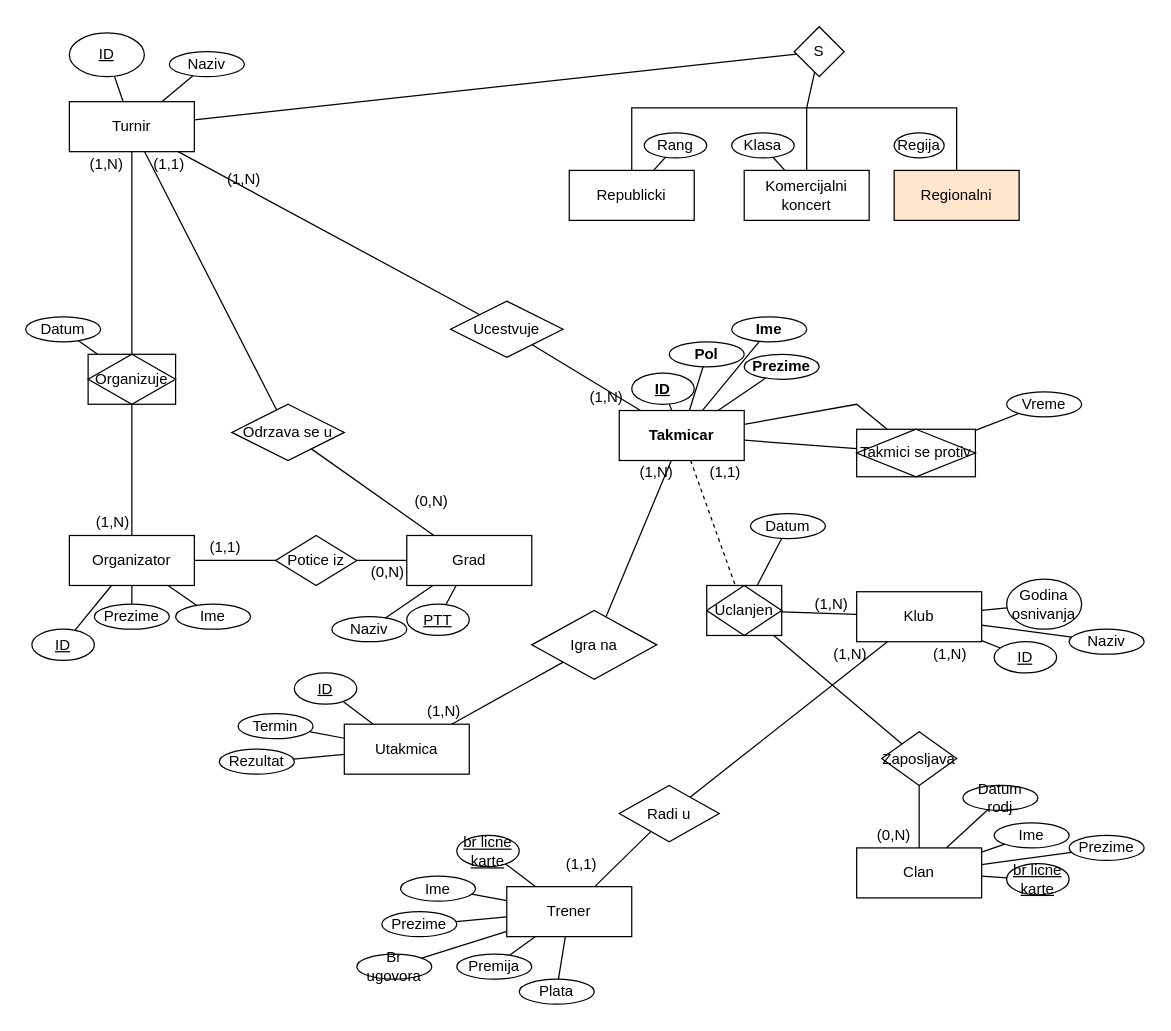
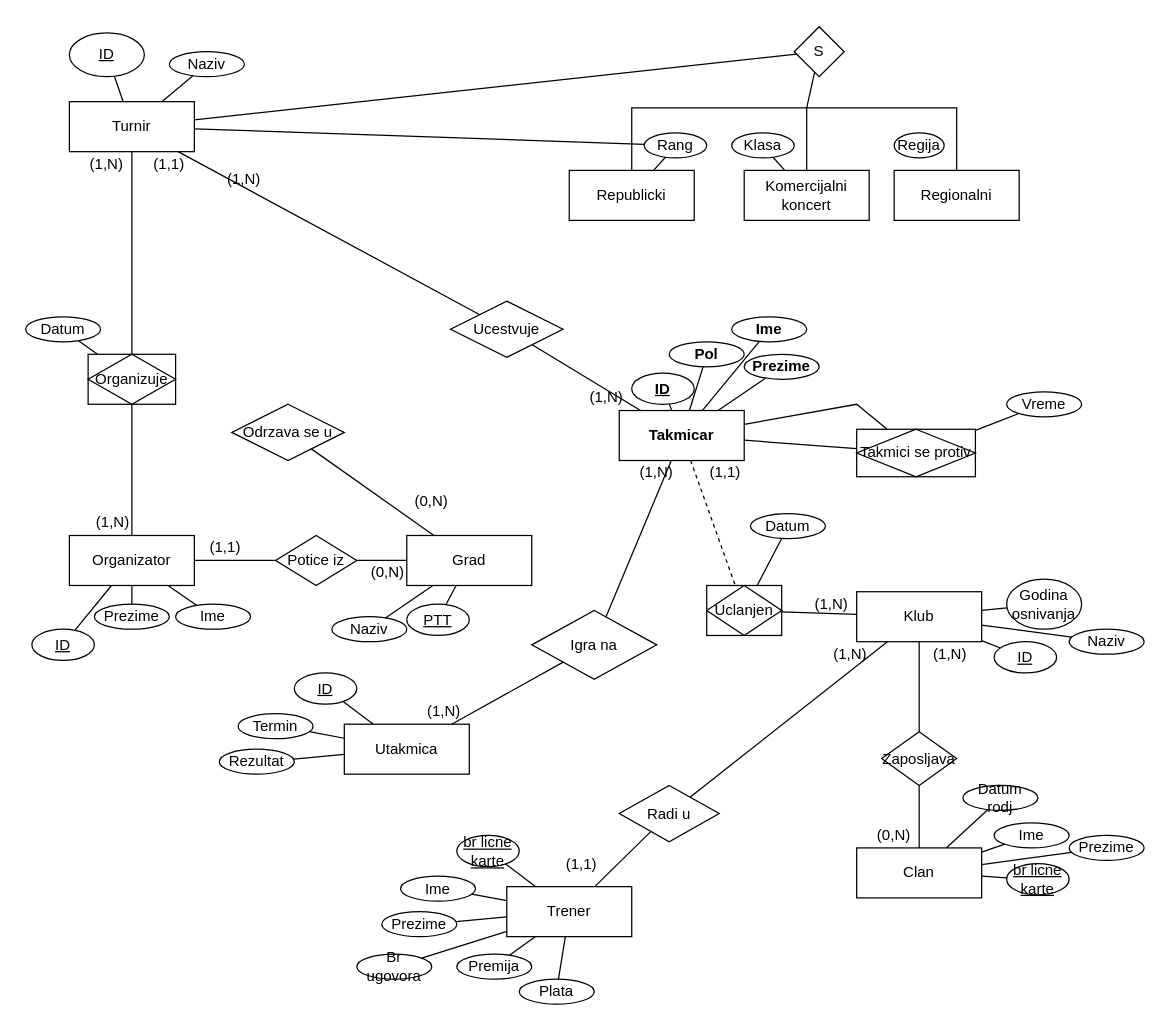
(957, 195) -> (957, 195)
(211, 281) -> (419, 137)
(838, 690) -> (919, 687)
